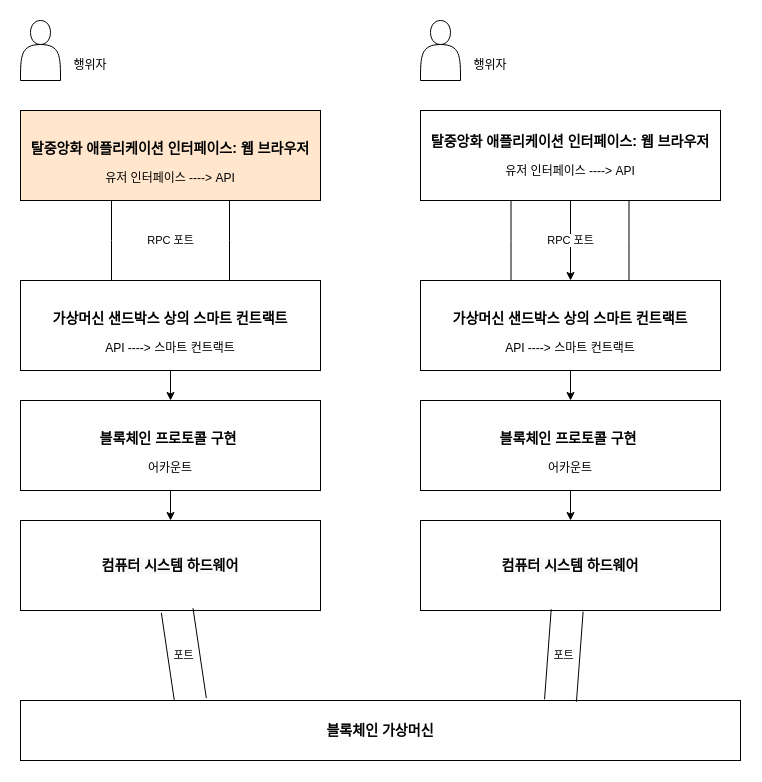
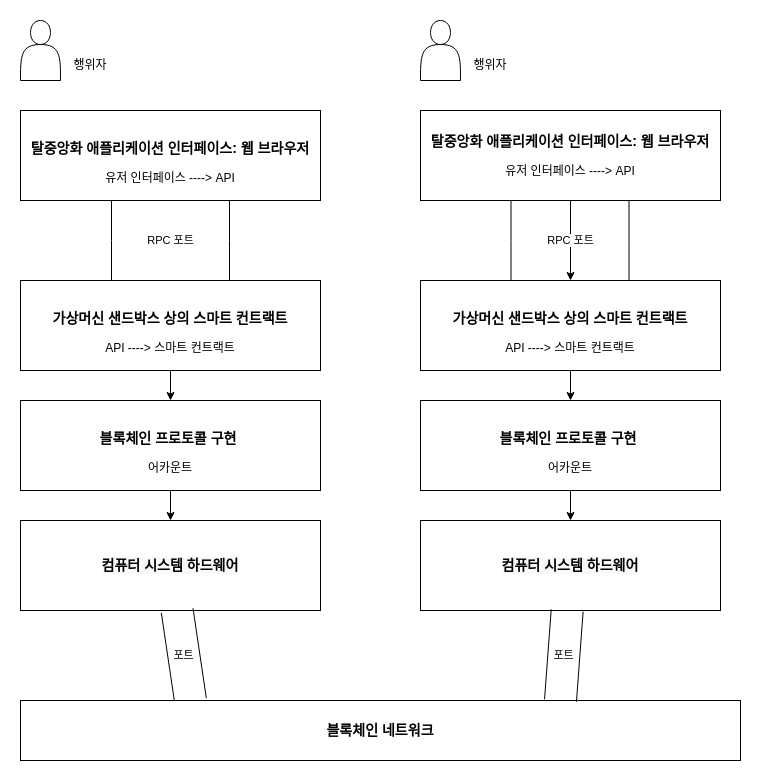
(171, 156) -> (171, 156)
(381, 731) -> (381, 731)
